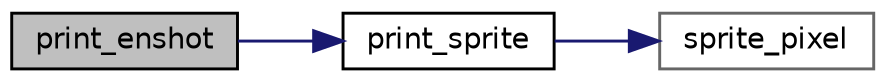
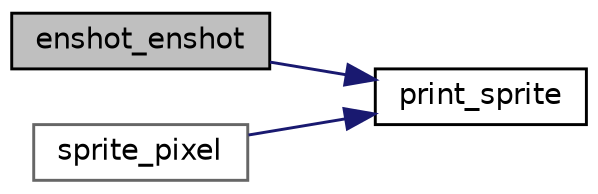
(125, 41) -> (141, 41)
(592, 41) -> (297, 127)
